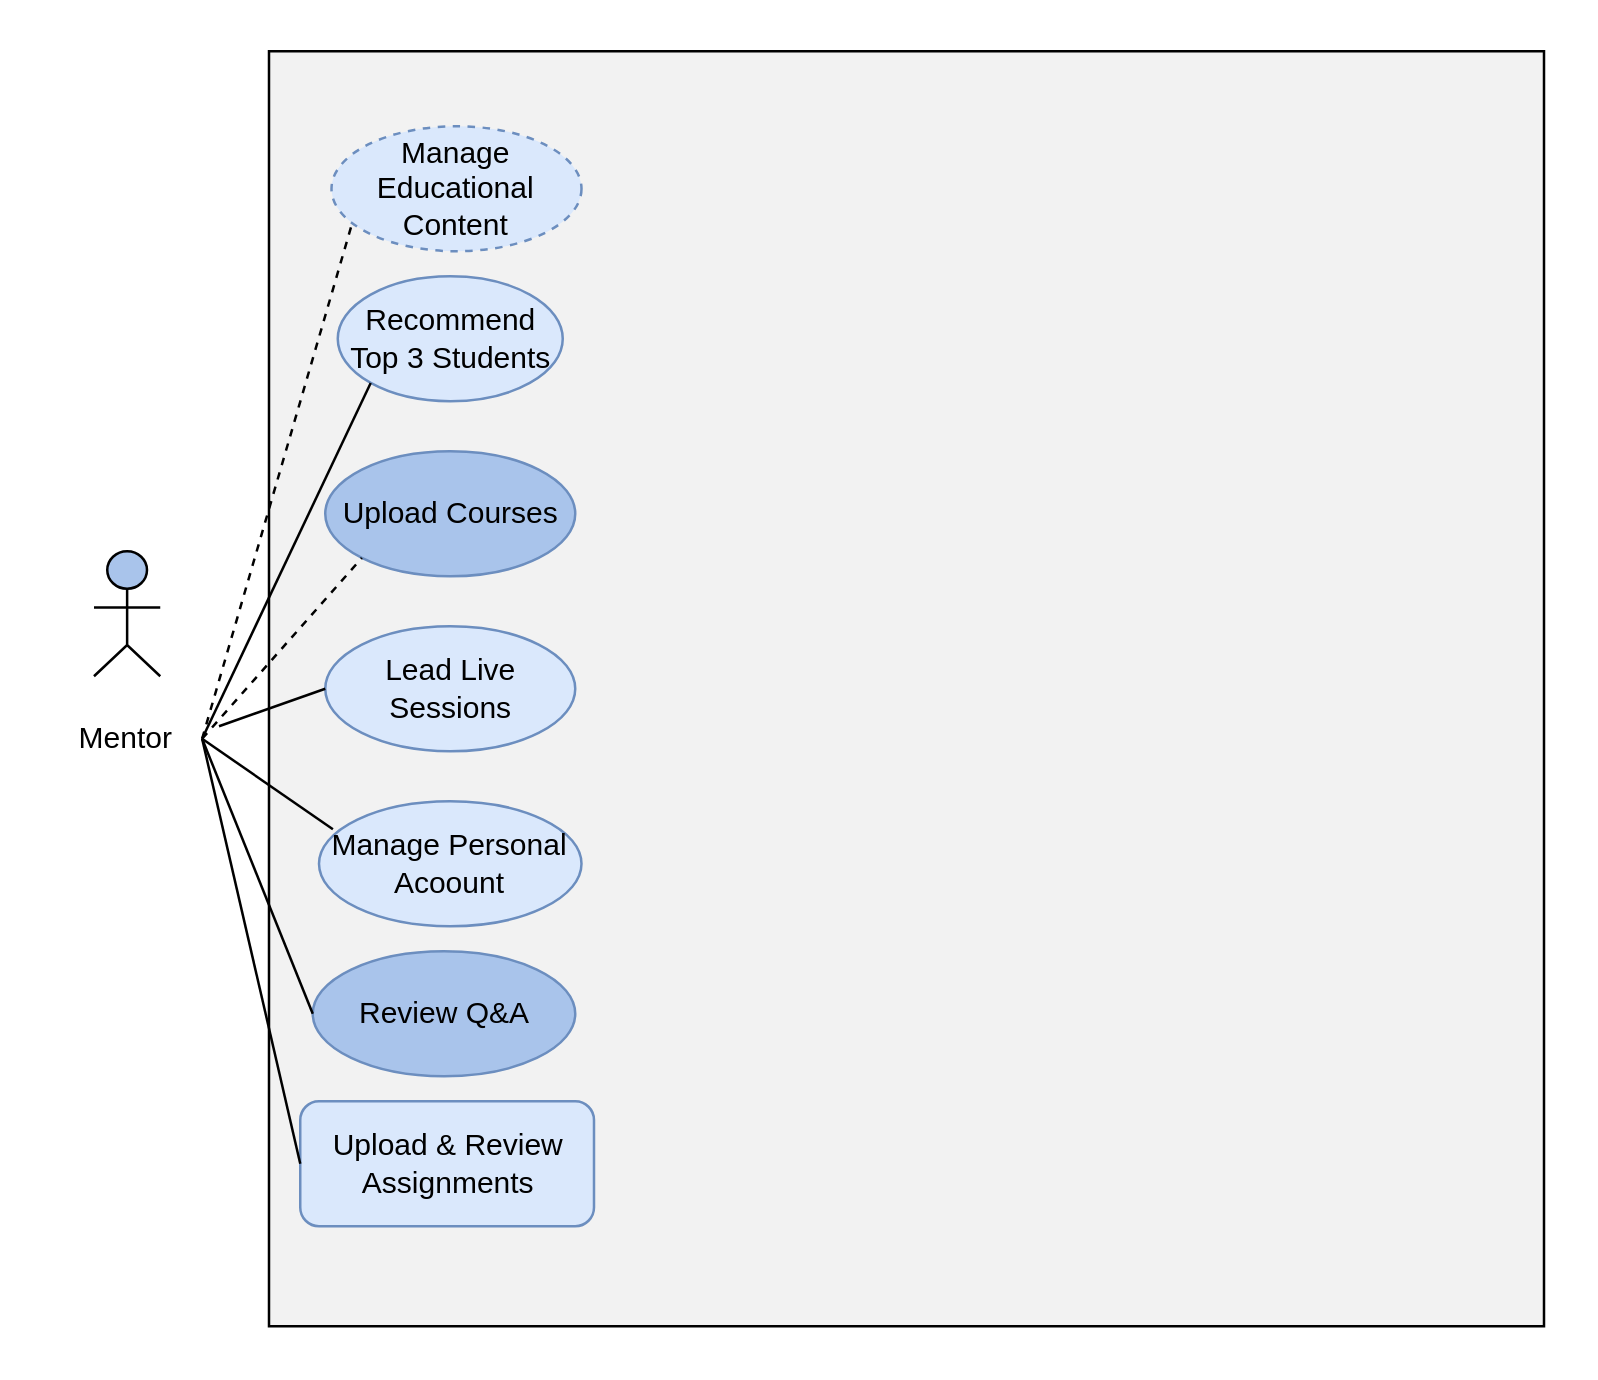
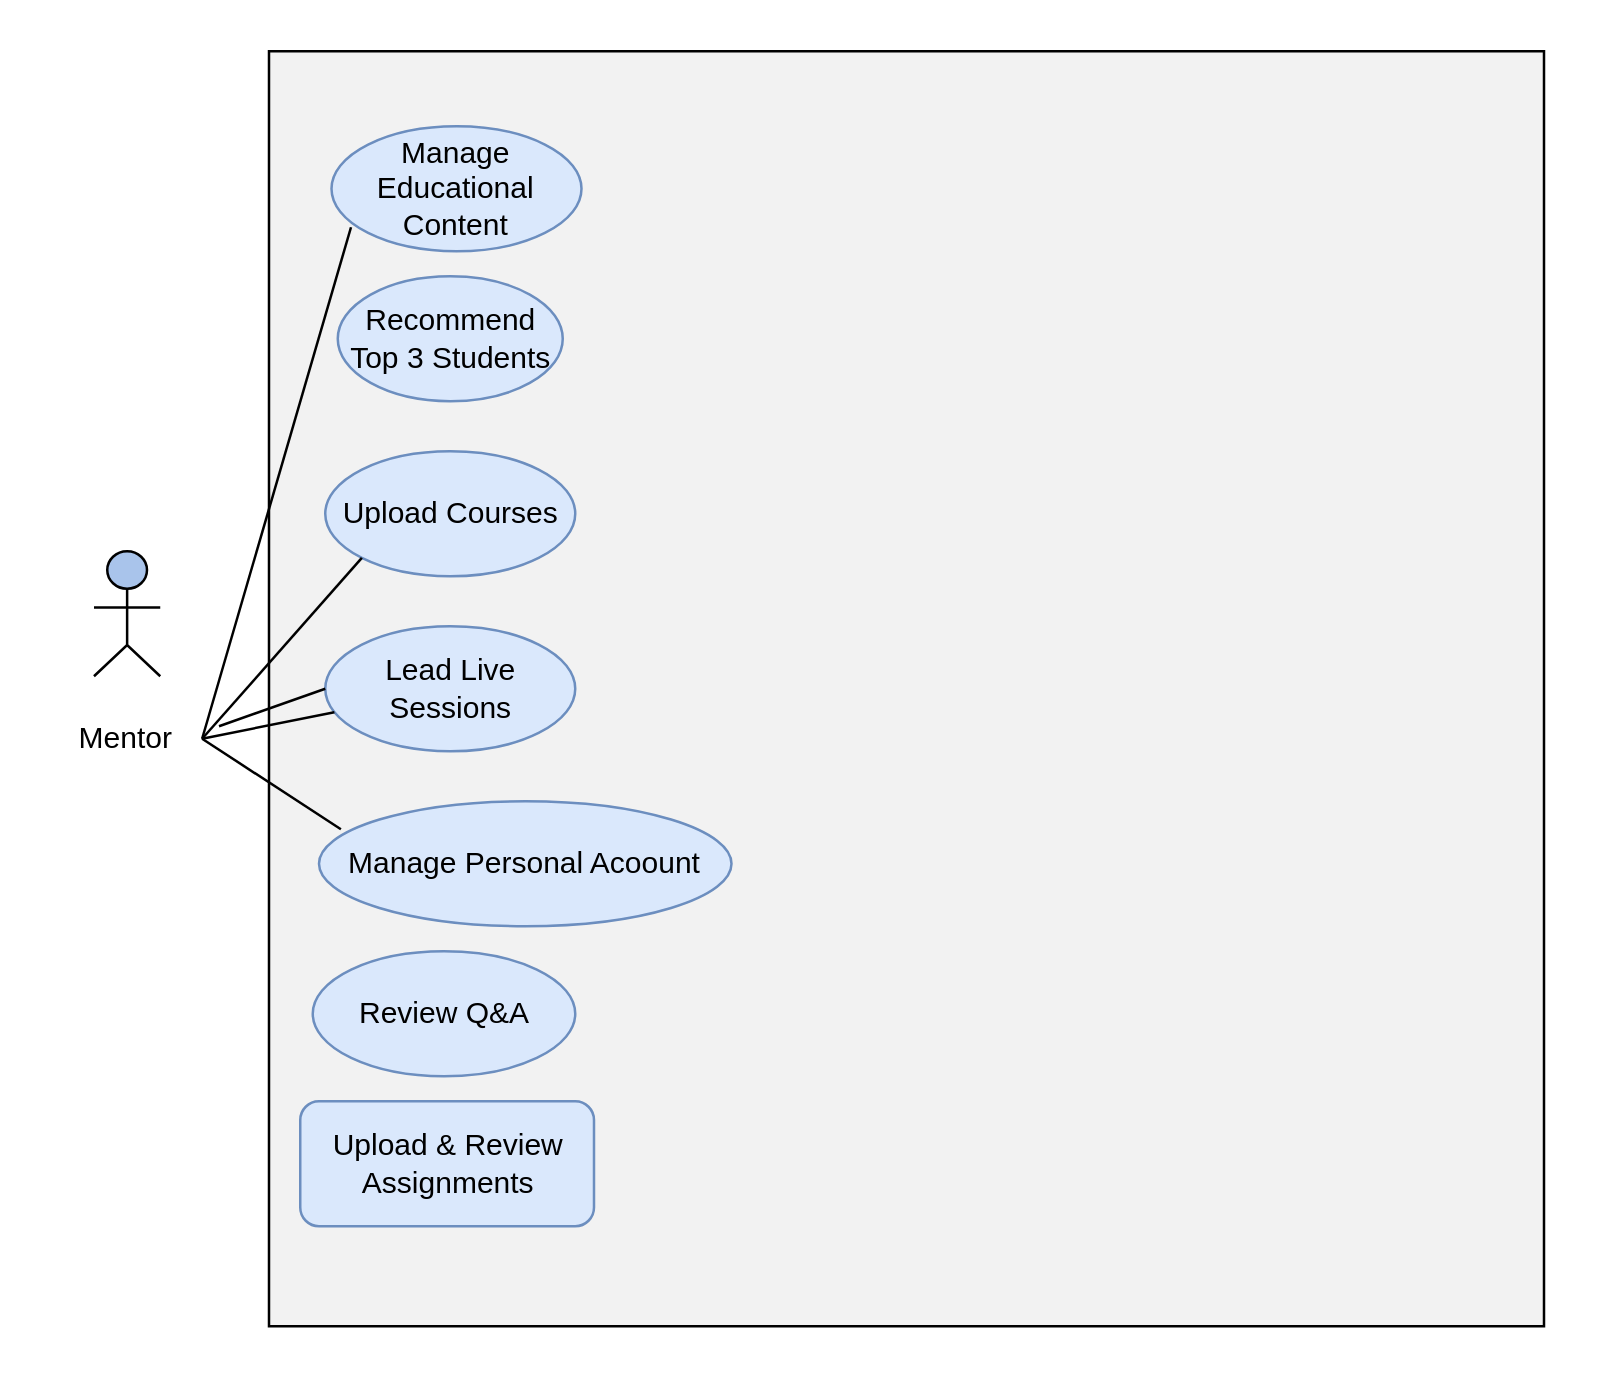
(456, 189) -> (456, 189)
(281, 469) -> (281, 469)
(450, 514) -> (450, 514)
(290, 552) -> (271, 725)
(285, 645) -> (285, 645)
(450, 864) -> (525, 864)
(262, 888) -> none
(254, 965) -> none
(444, 1014) -> (444, 1014)
